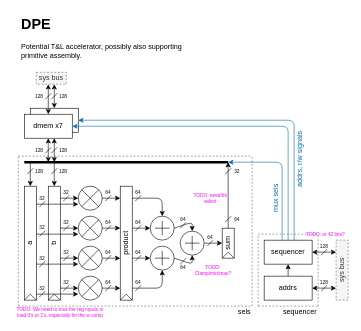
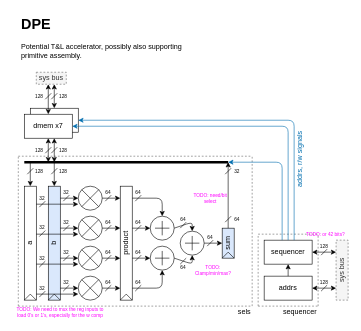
(276, 198) -> none
(54, 243) -> (54, 243)
(228, 243) -> (228, 243)
